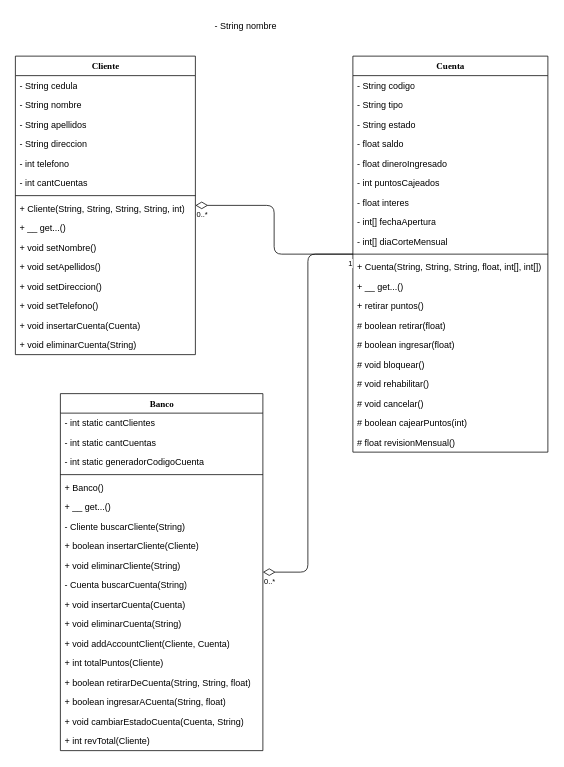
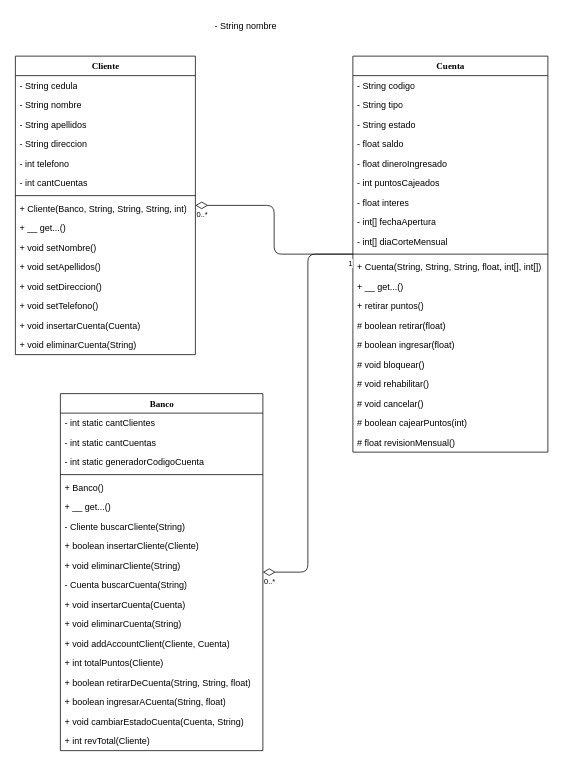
(106, 214) -> (106, 214)
